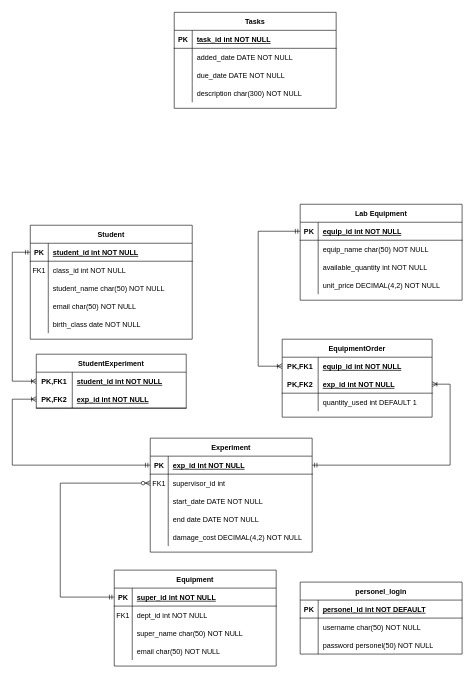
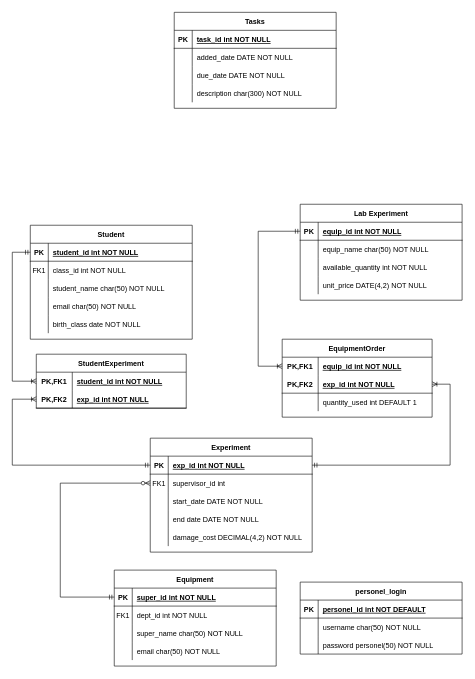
(381, 214) -> (381, 214)
(382, 286) -> (376, 286)
